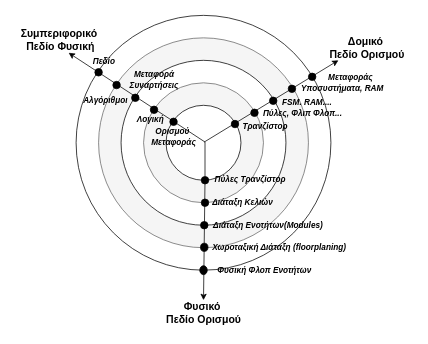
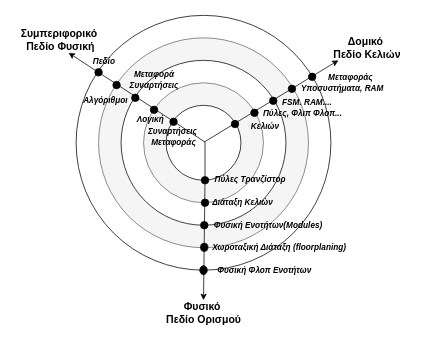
(368, 48) -> (368, 48)
(266, 126) -> (266, 126)
(174, 137) -> (174, 137)
(269, 225) -> (269, 225)
